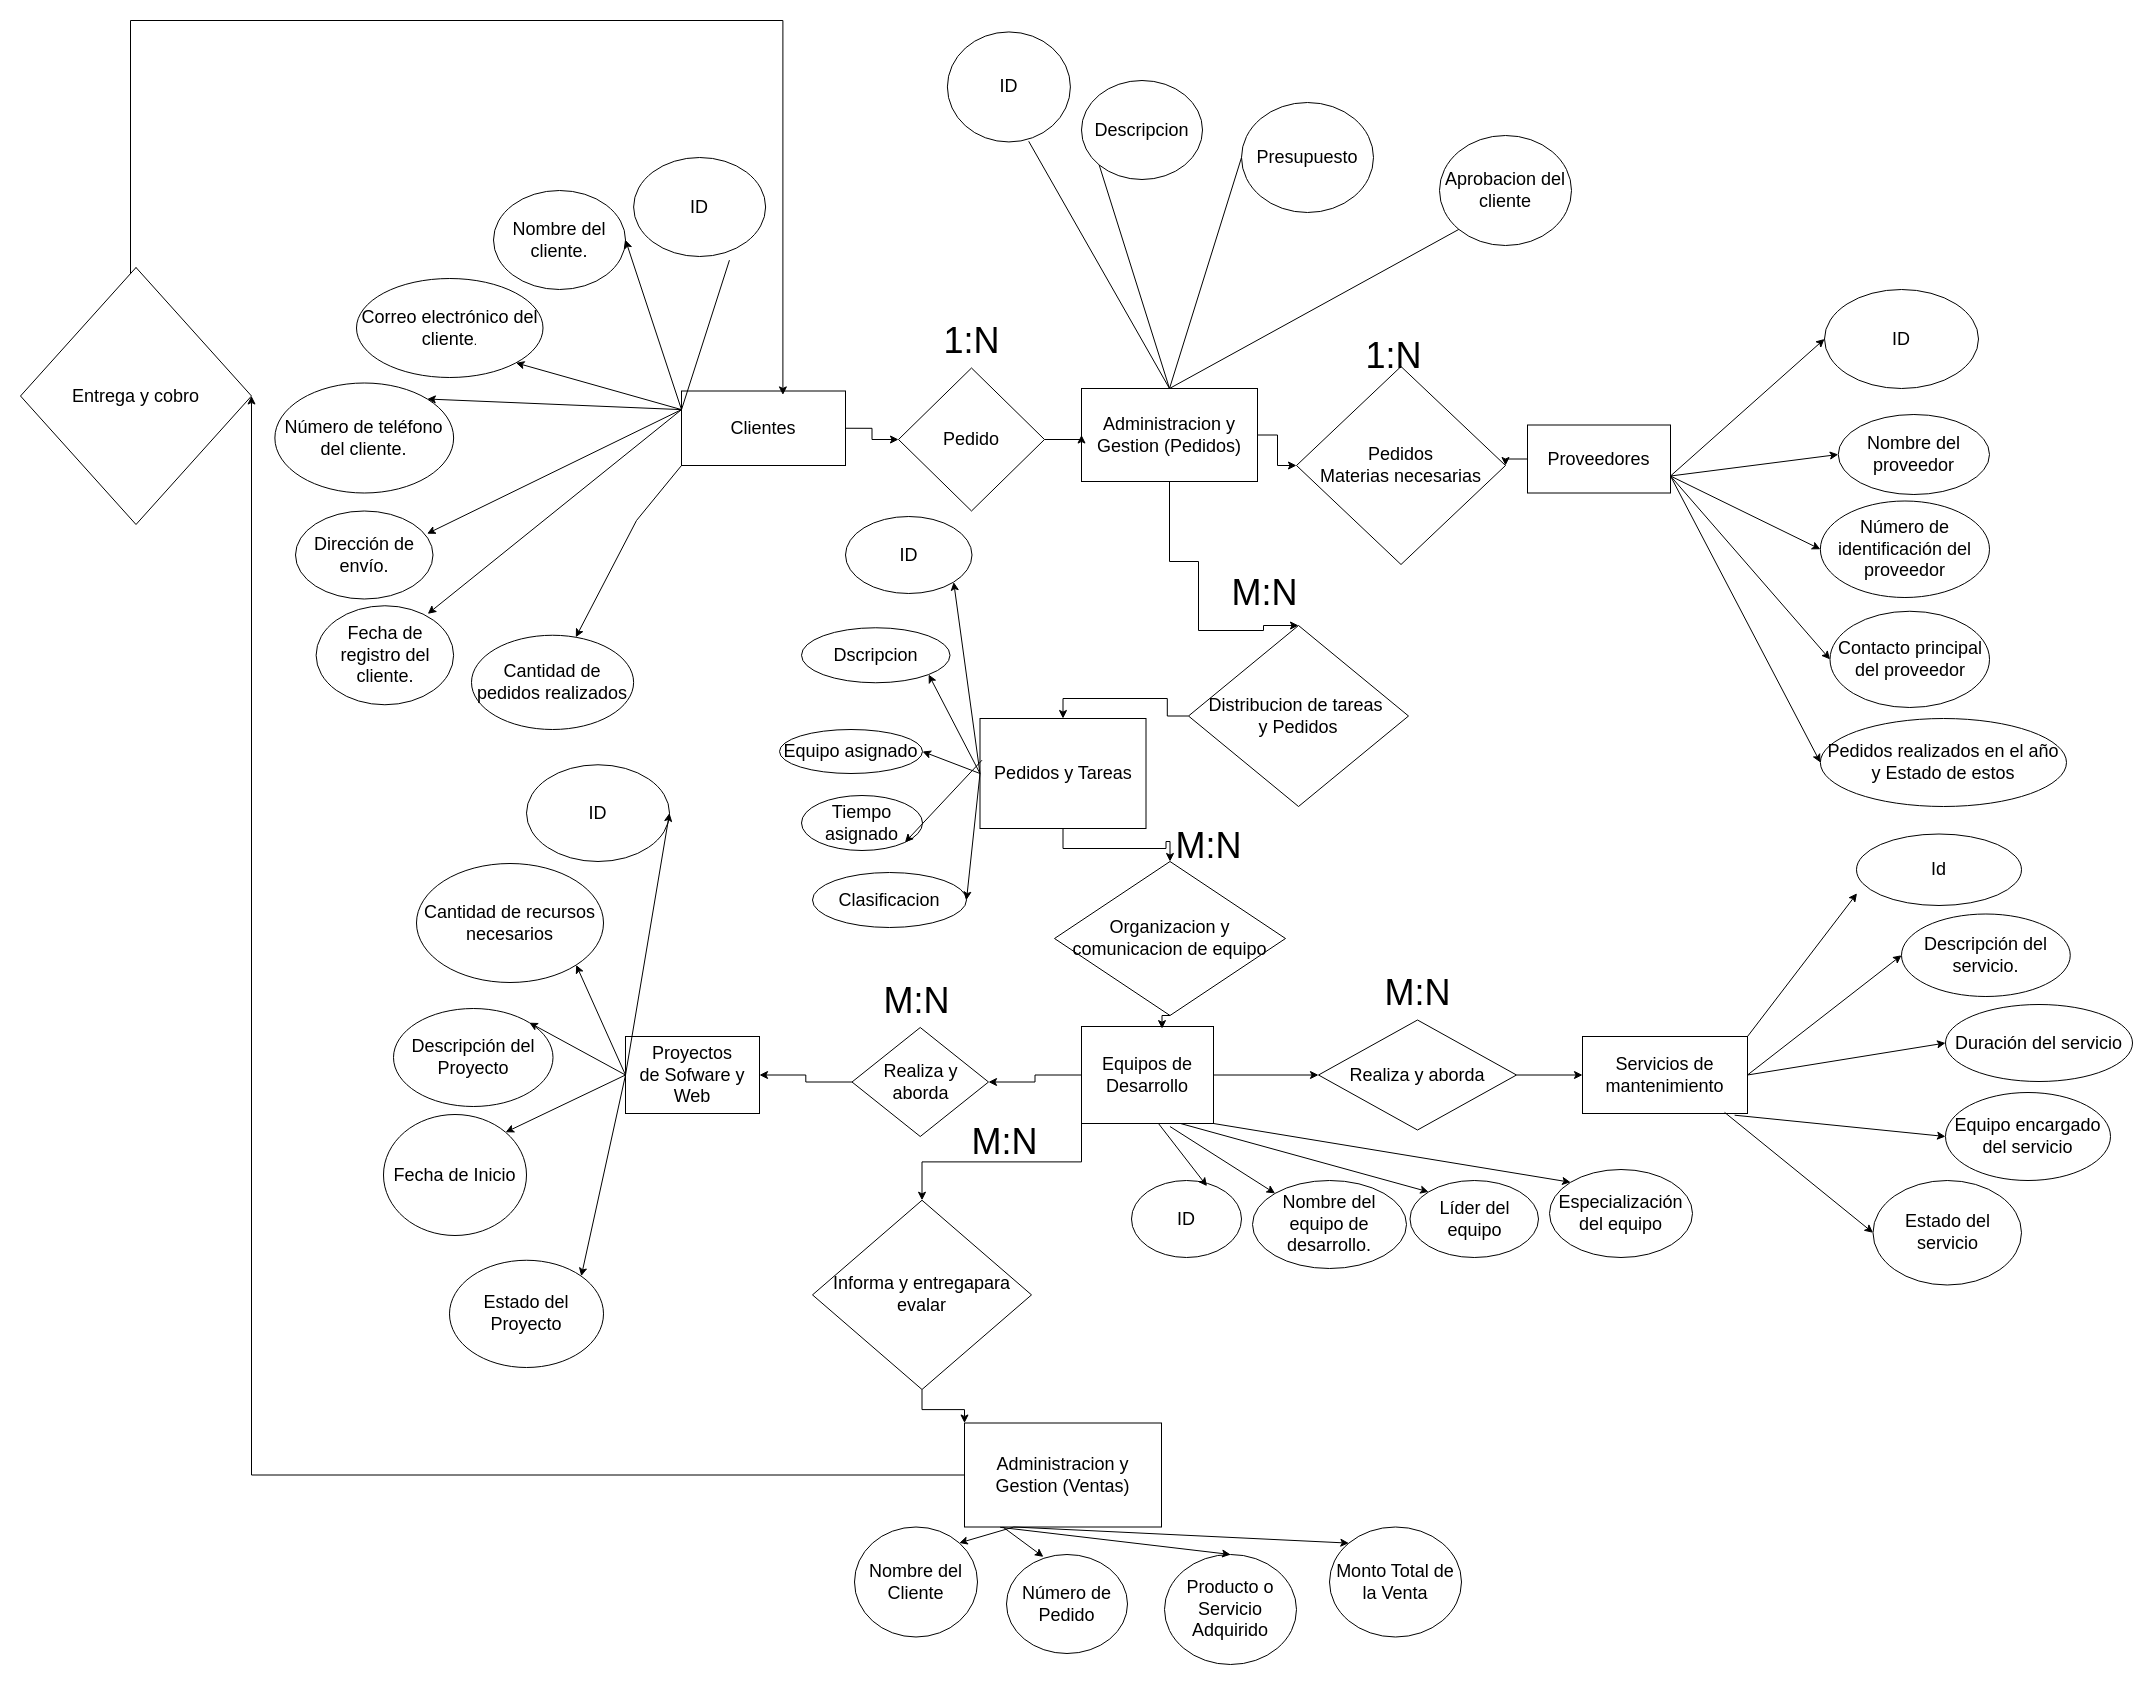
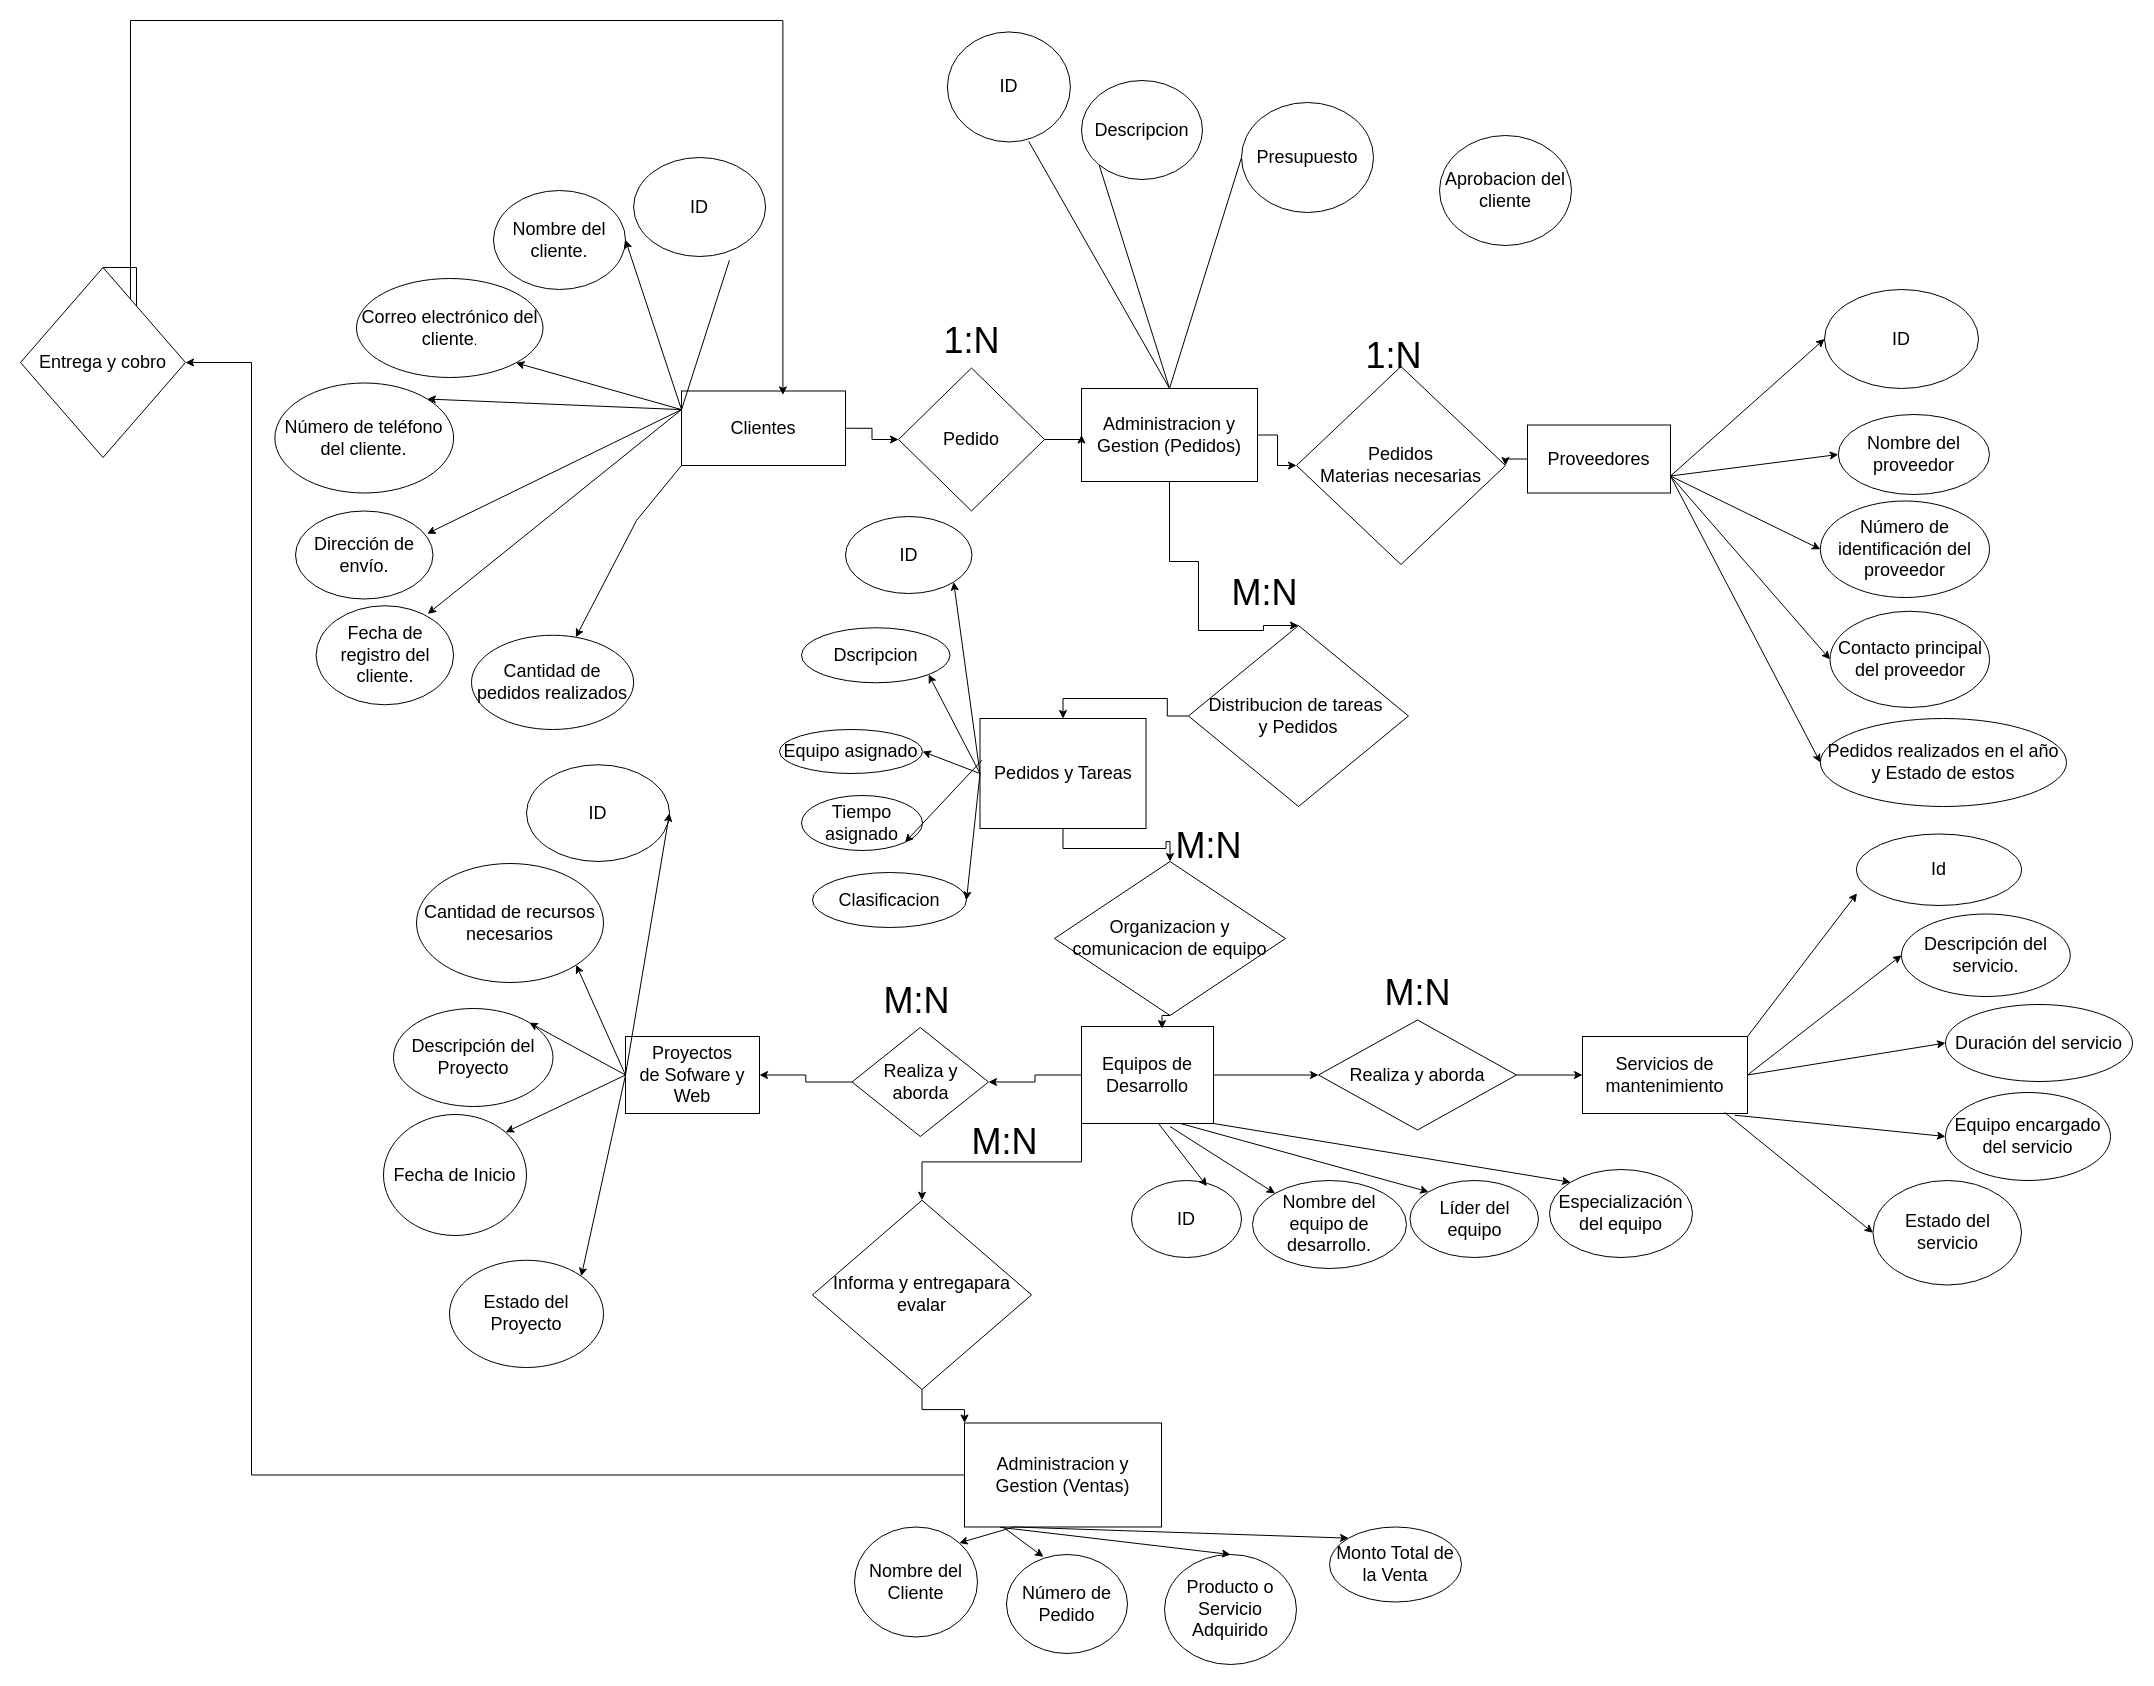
(1315, 308) -> none
(136, 396) -> (103, 363)
(1396, 1582) -> (1396, 1565)
